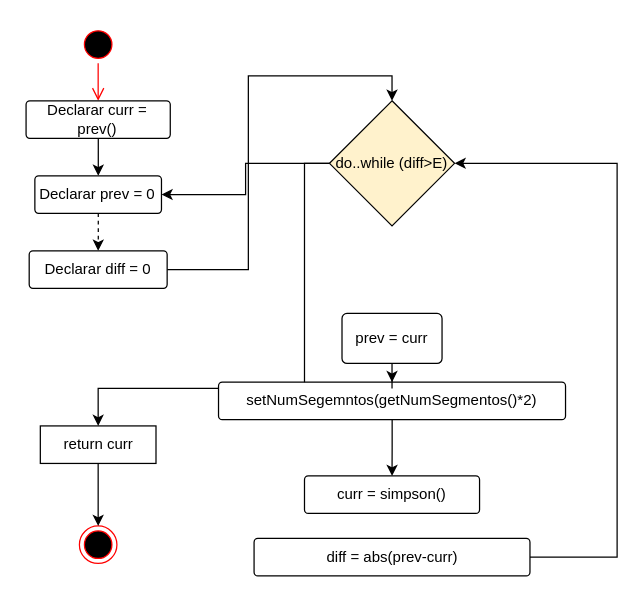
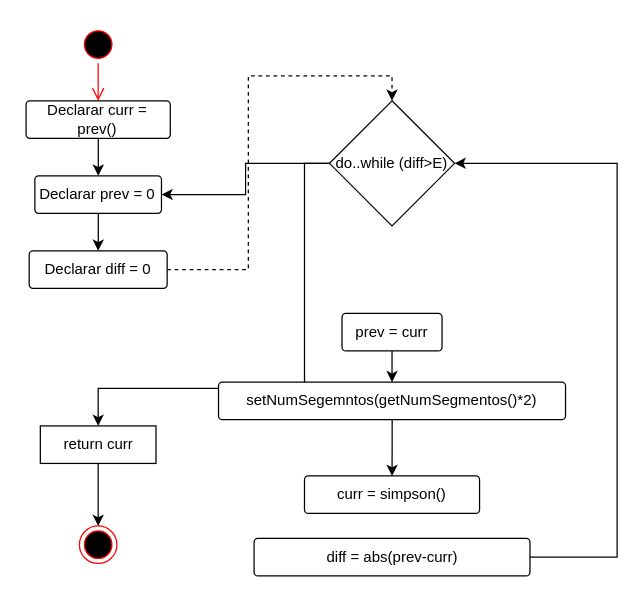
(248, 132) -> (248, 132)
(392, 163) -> (392, 163)
(98, 228) -> (98, 228)
(392, 338) -> (392, 332)
